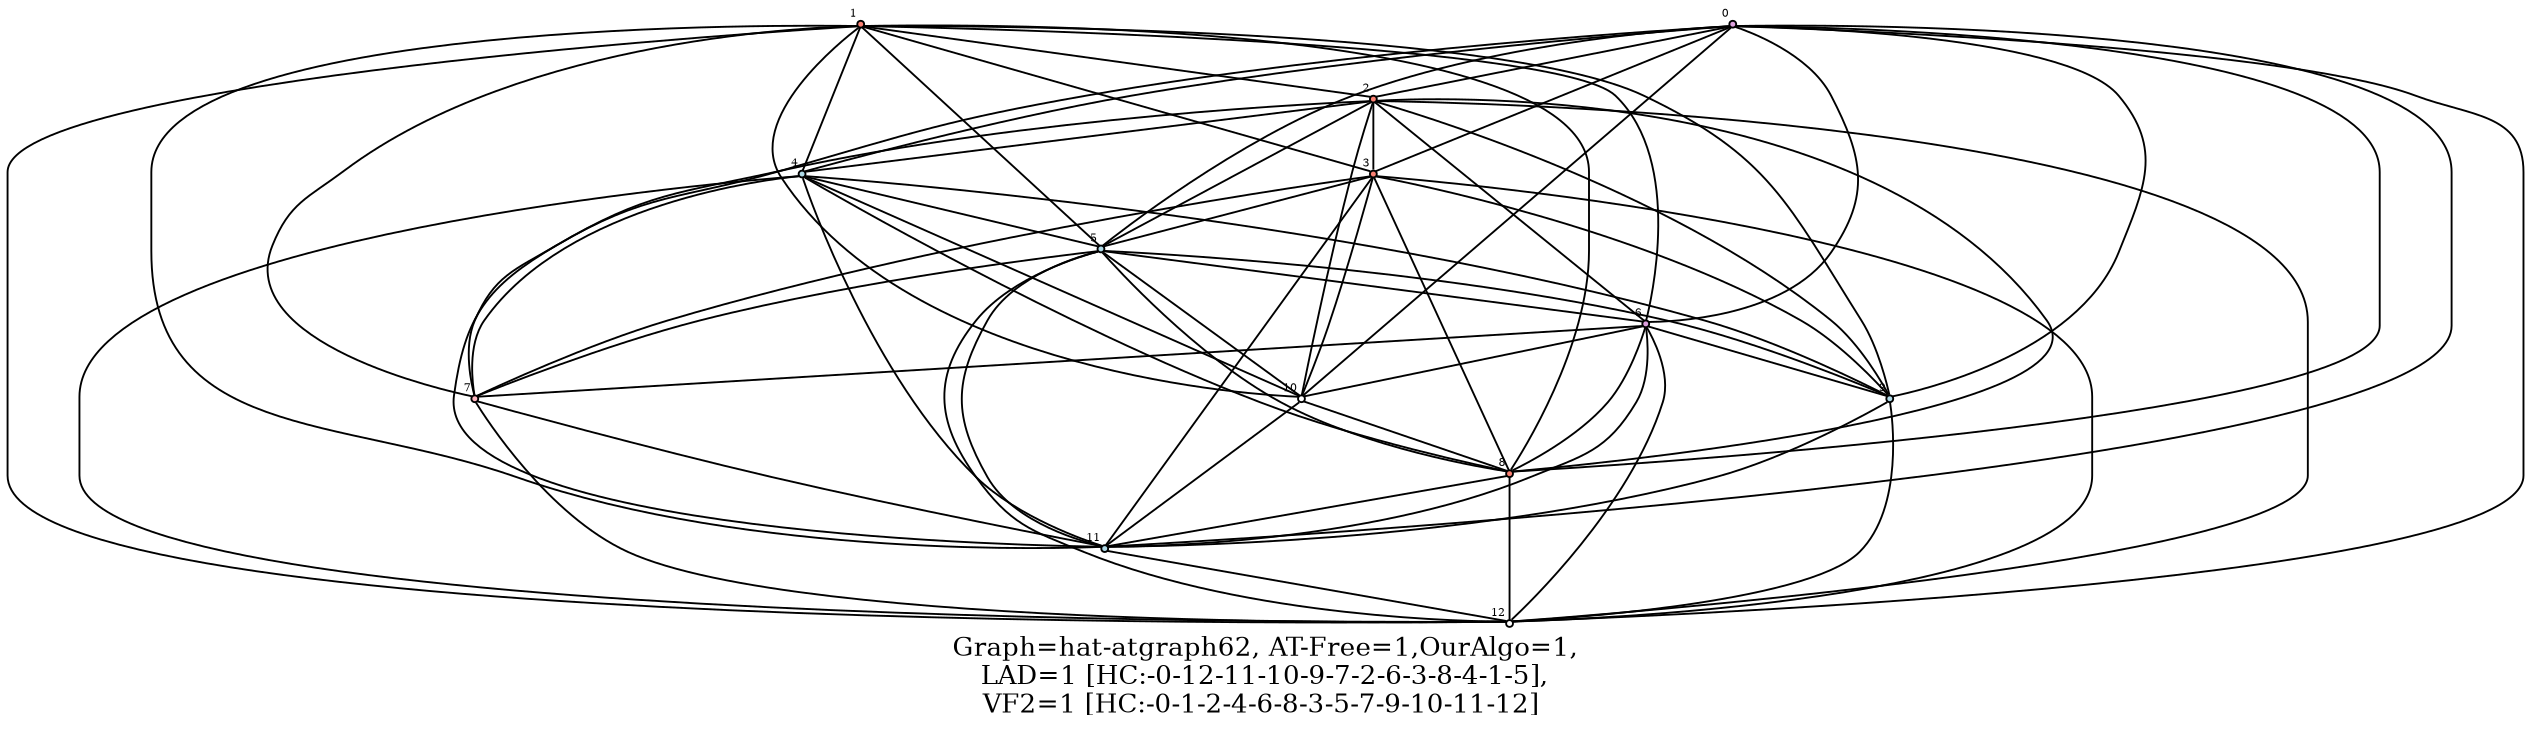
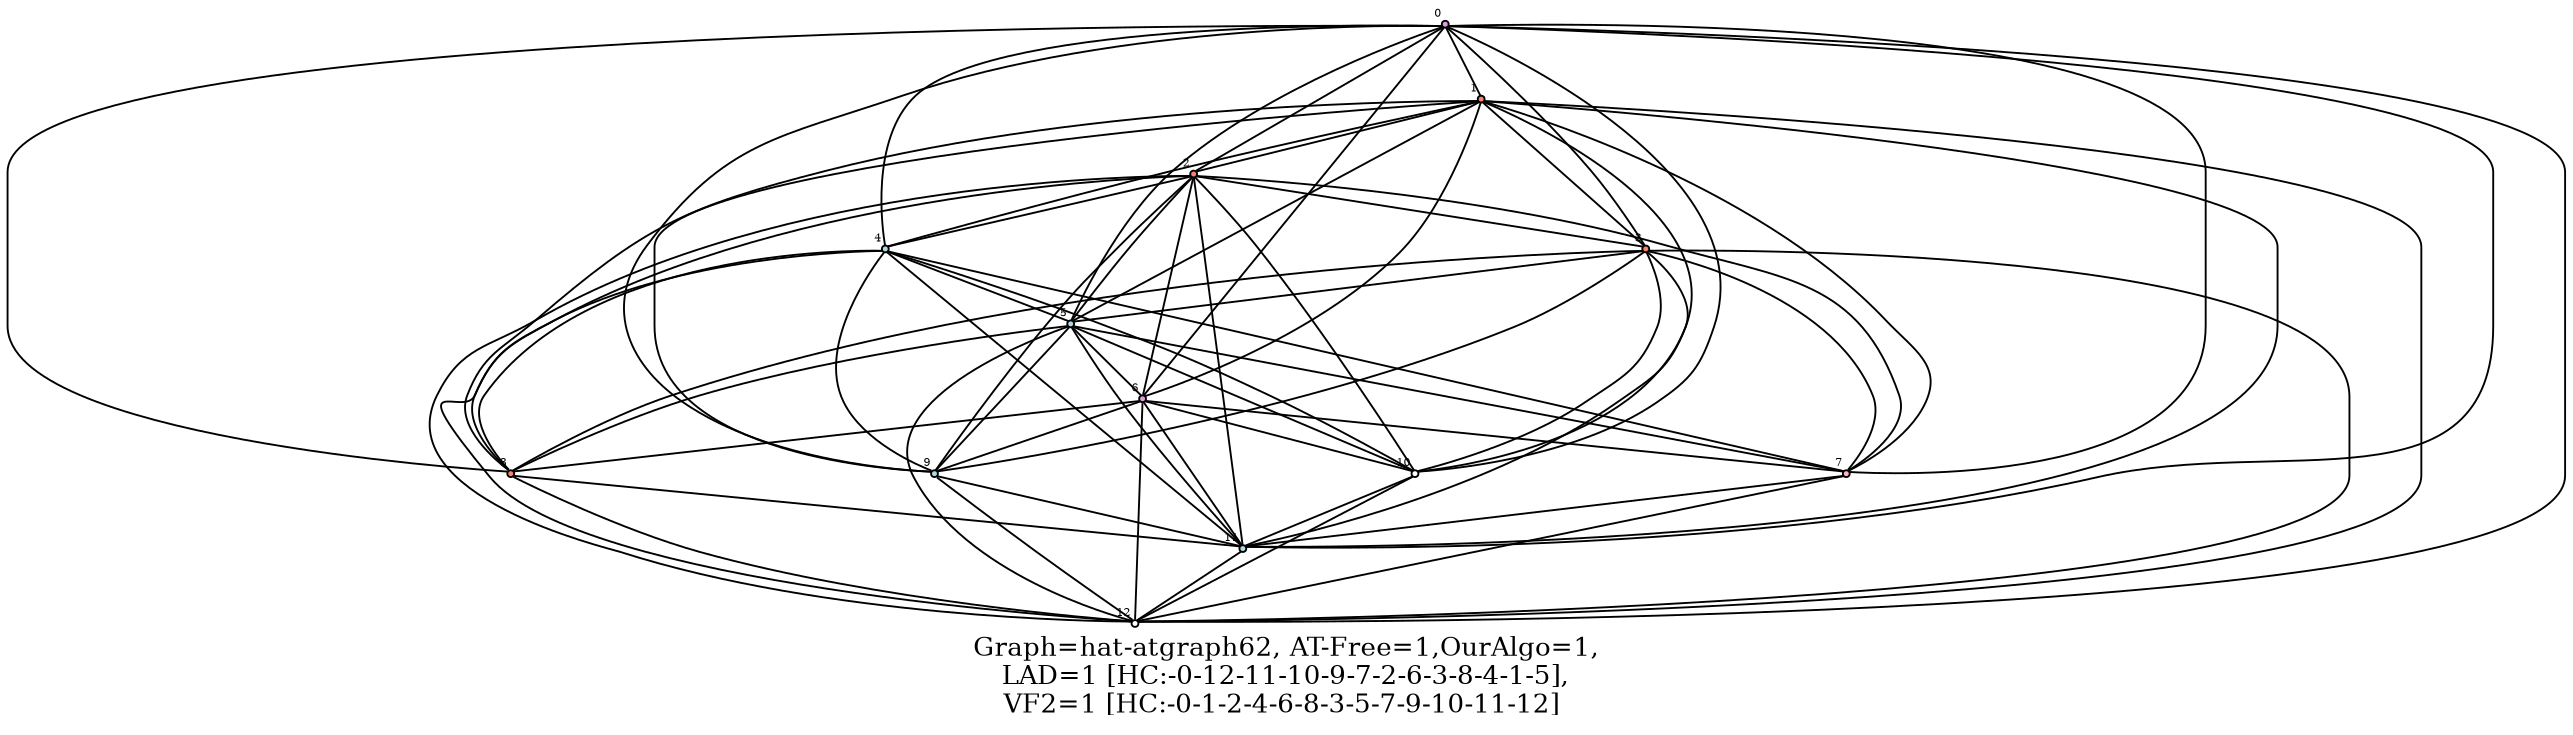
none -> (1463, 62)
none -> (1583, 225)
(1395, 433) -> (1255, 559)
